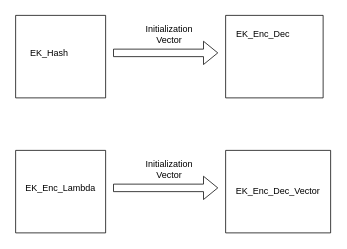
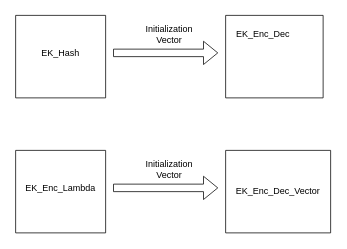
(49, 53) -> (60, 53)
